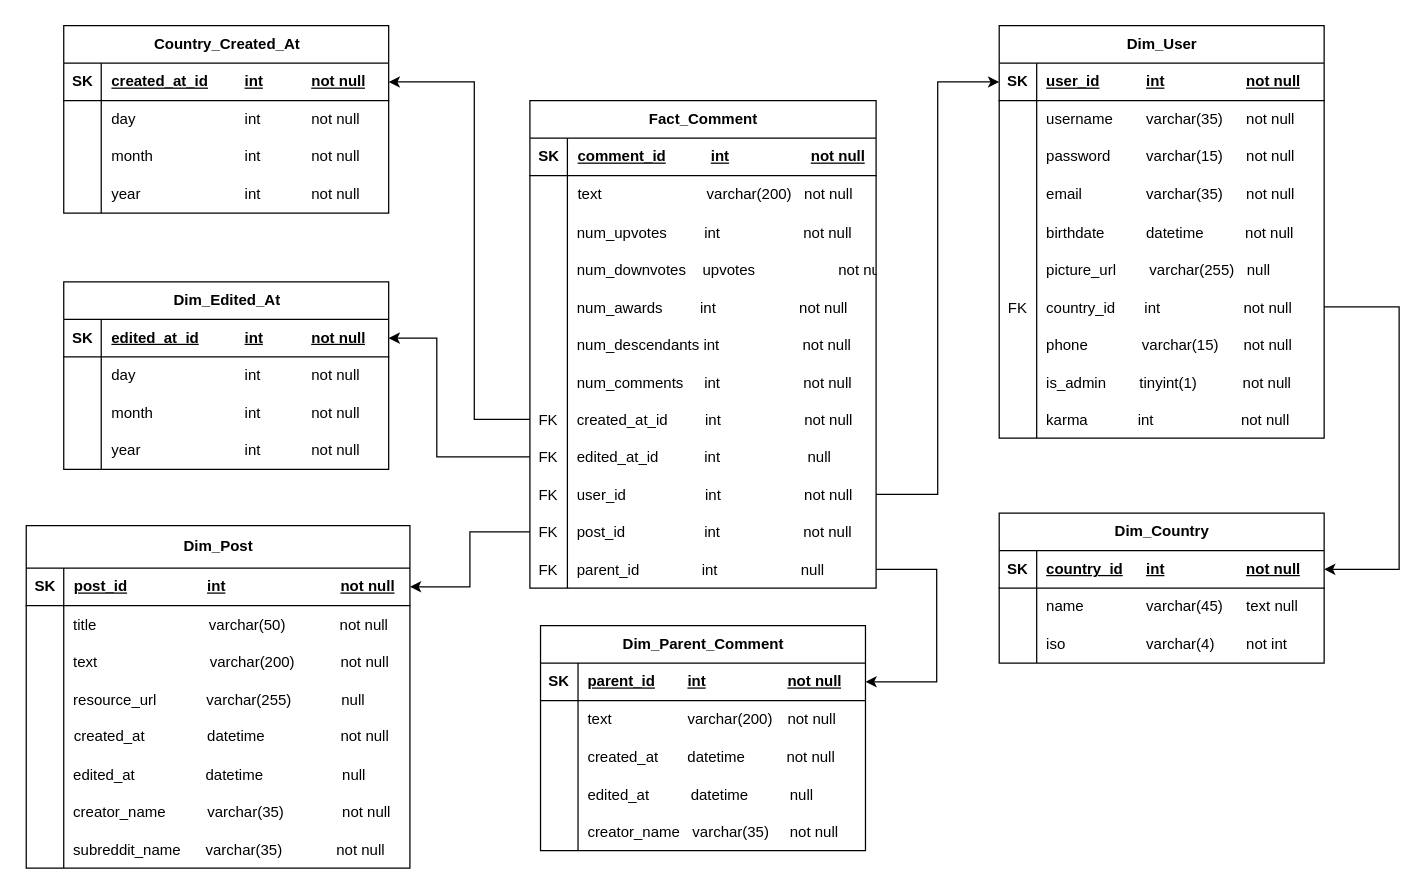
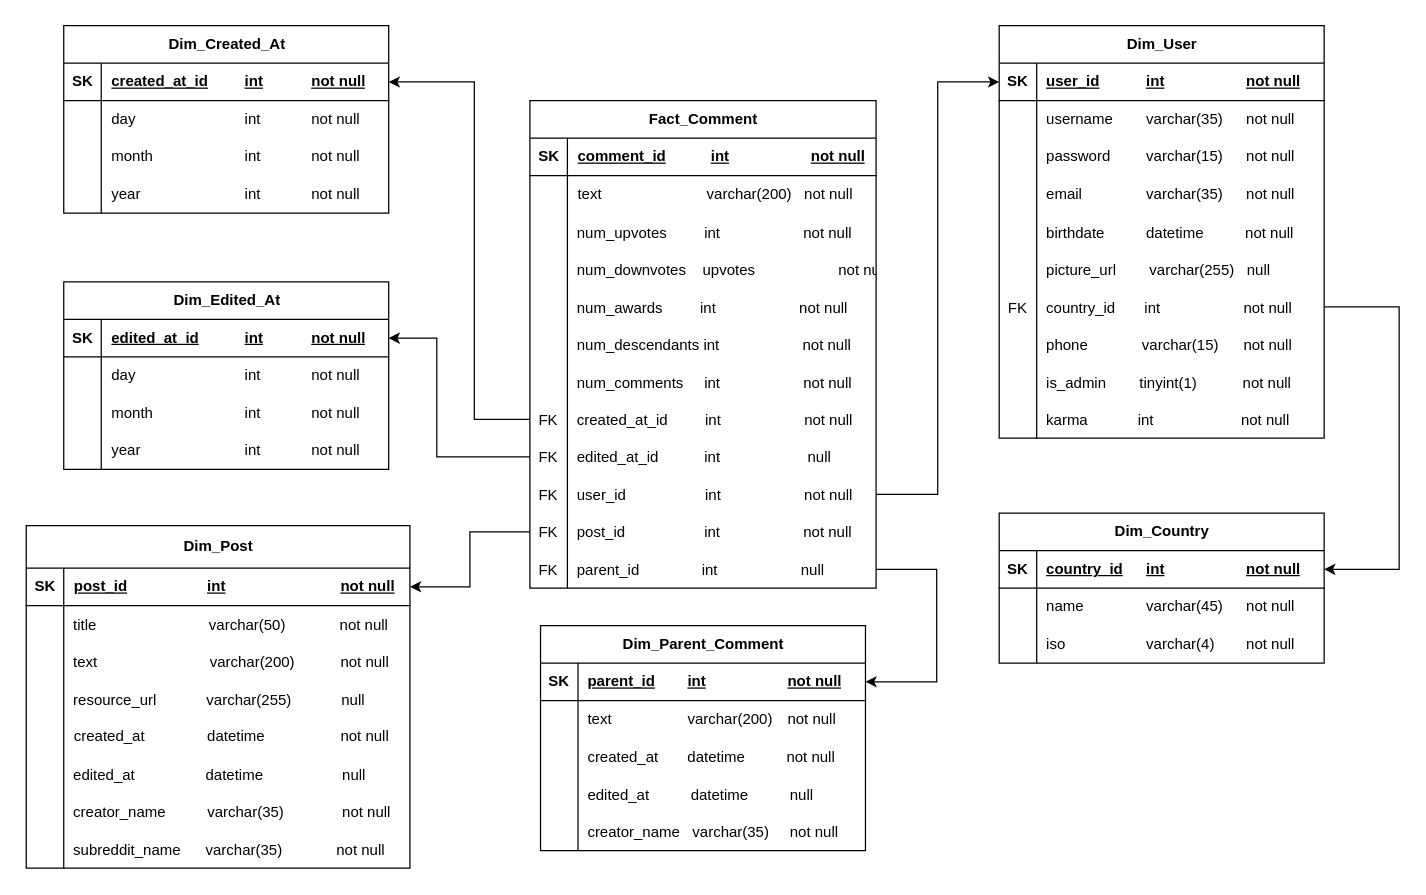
(228, 44) -> (228, 44)
(1154, 607) -> (1150, 607)
(1142, 644) -> (1144, 644)
